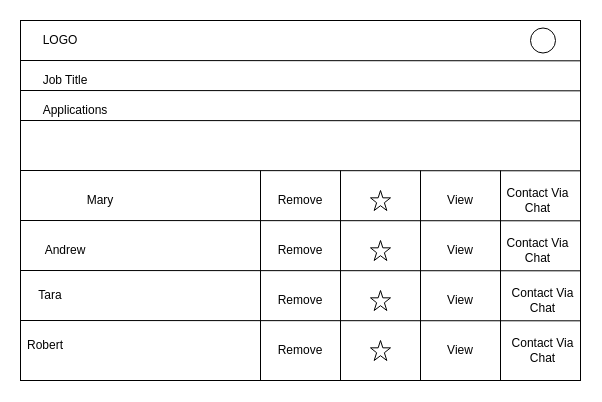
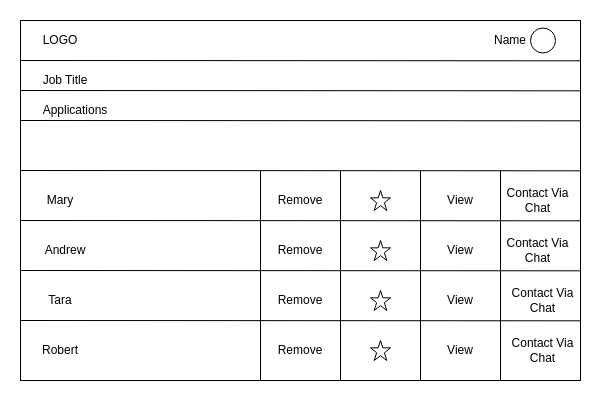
none -> (511, 41)
(101, 201) -> (61, 201)
(51, 296) -> (61, 301)
(46, 346) -> (61, 351)
